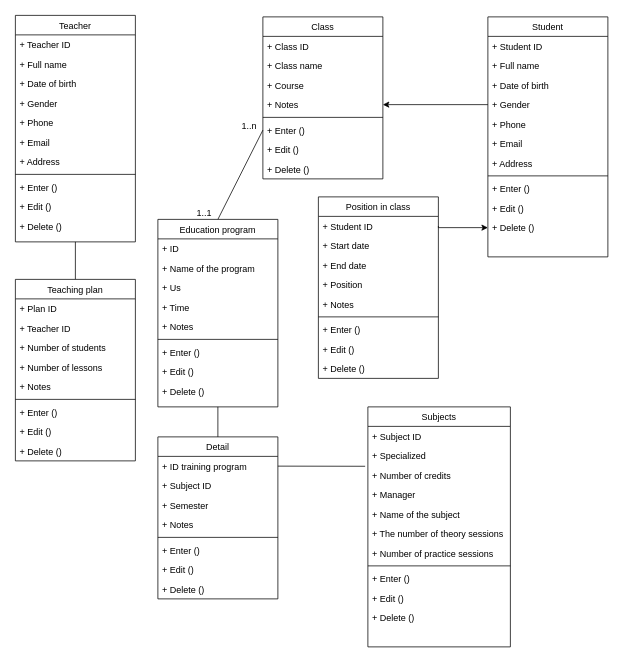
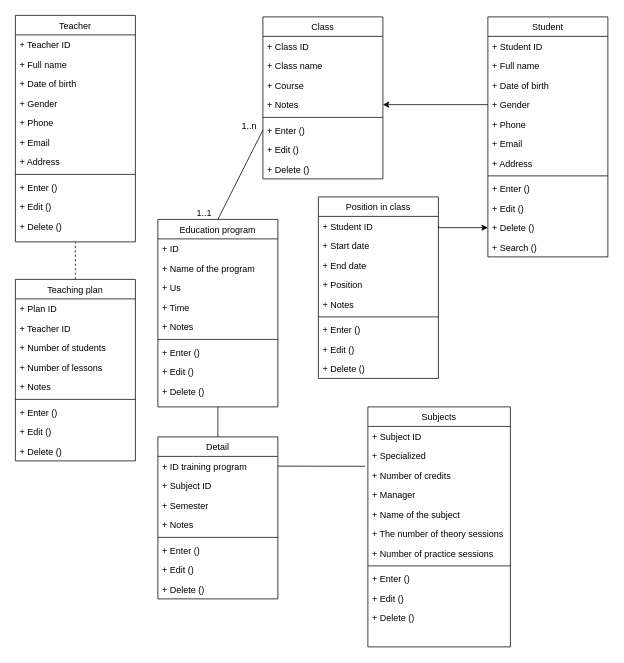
none -> (548, 247)
(75, 261) -> (75, 261)
